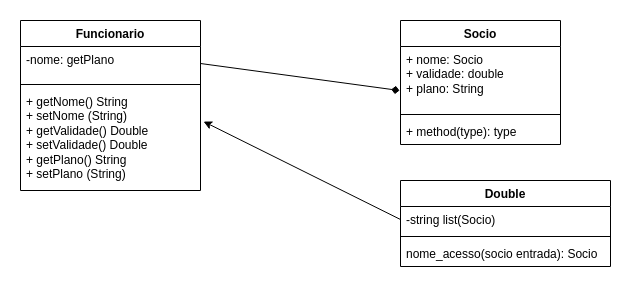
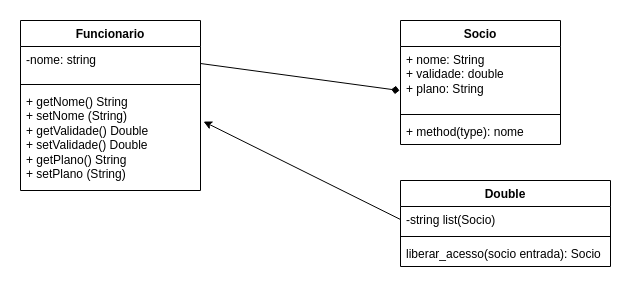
(72, 61) -> (66, 61)
(458, 75) -> (458, 75)
(469, 133) -> (469, 133)
(507, 262) -> (507, 262)
